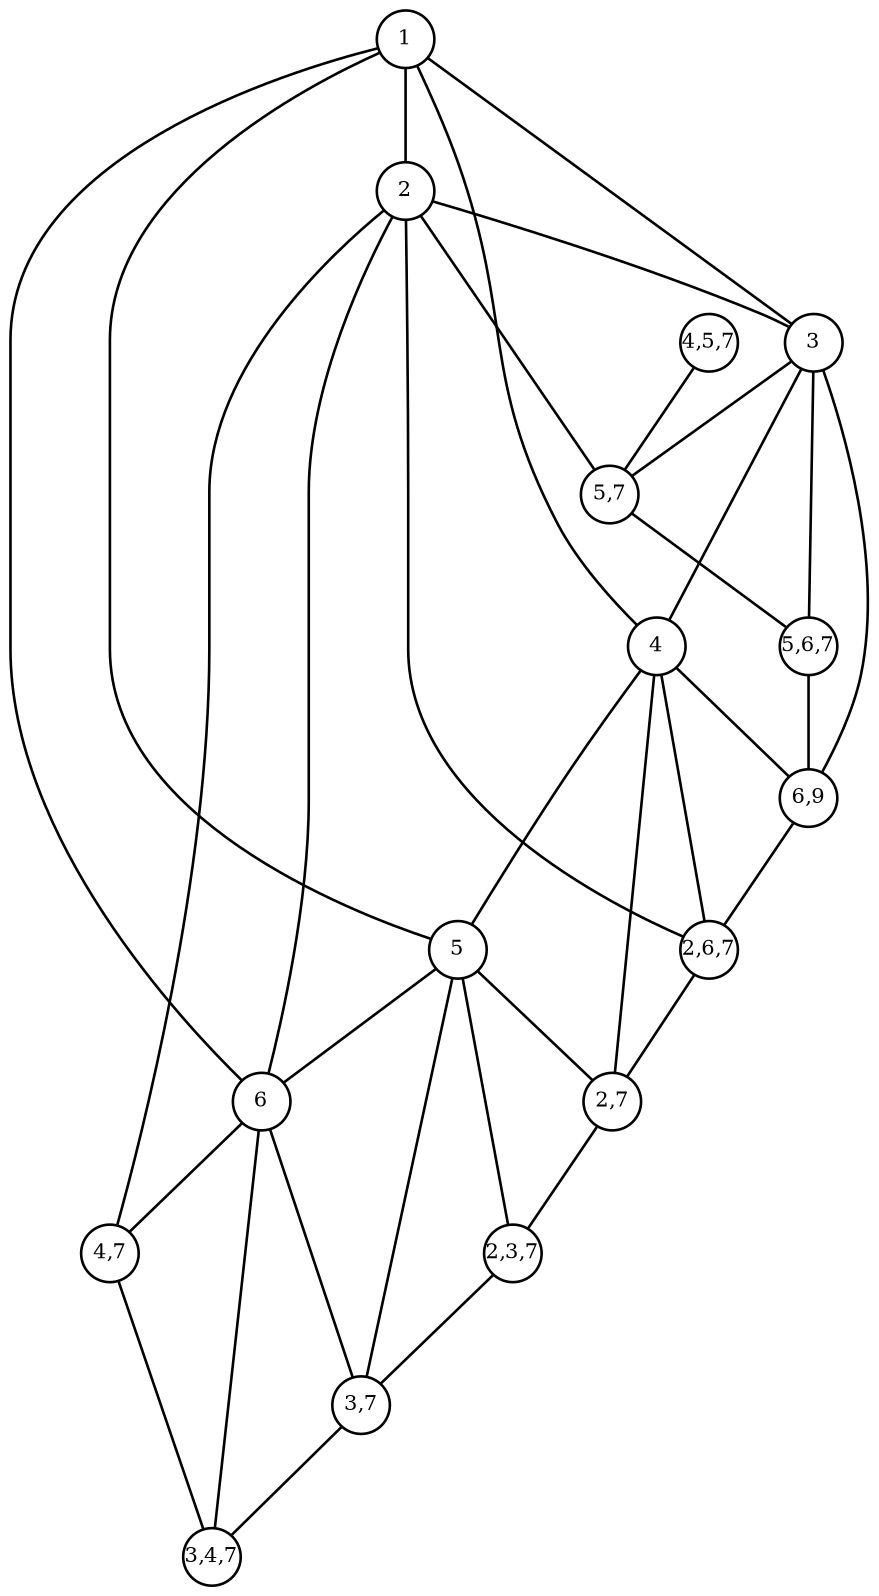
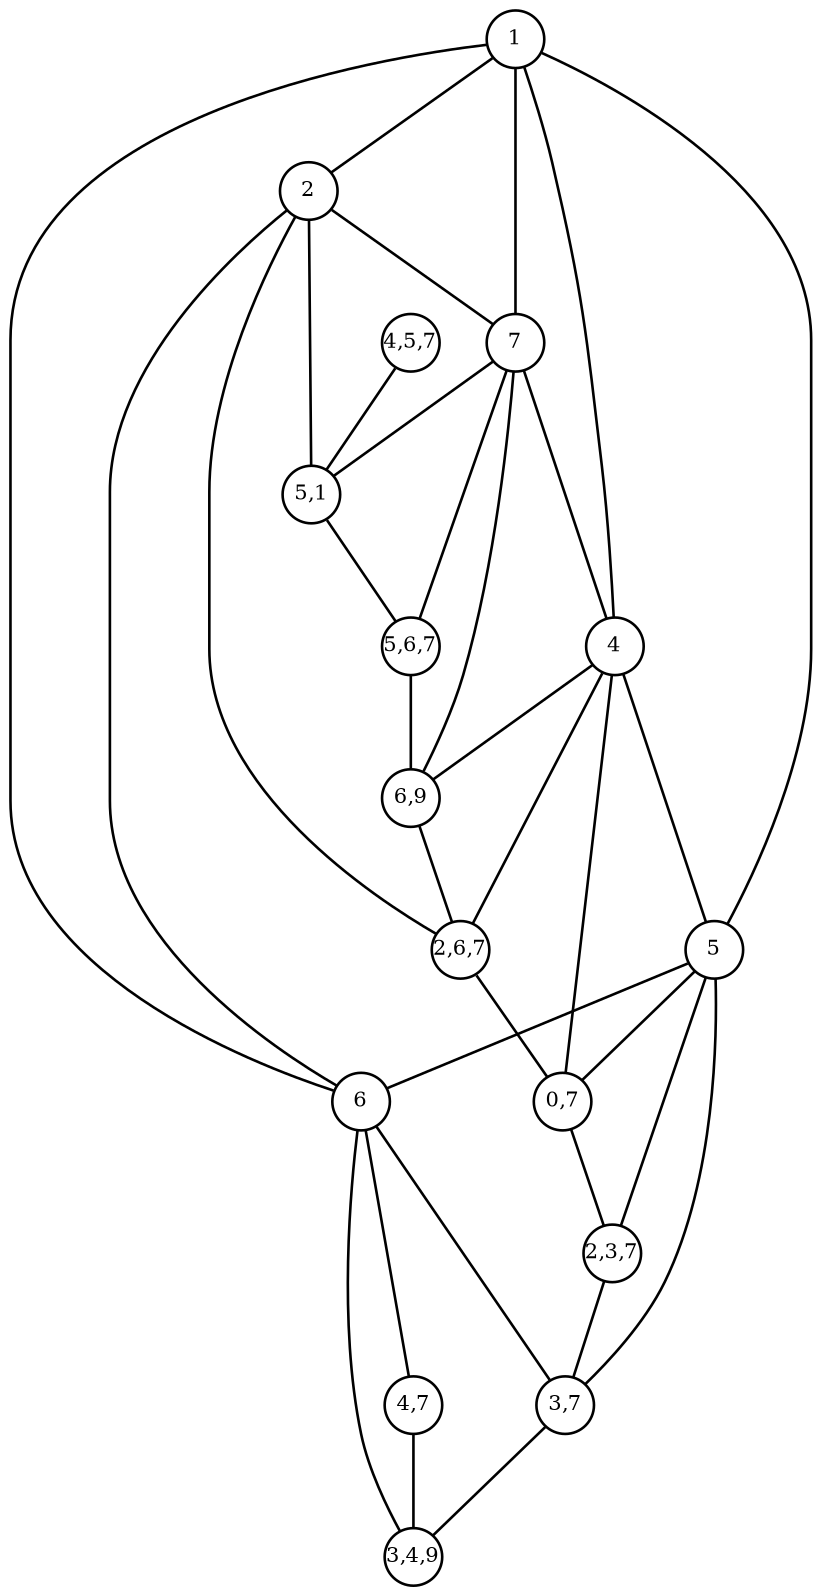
(814, 343) -> (515, 343)
(610, 495) -> (311, 495)
(208, 692) -> none
(612, 1102) -> (563, 1102)
(212, 1557) -> (413, 1557)
